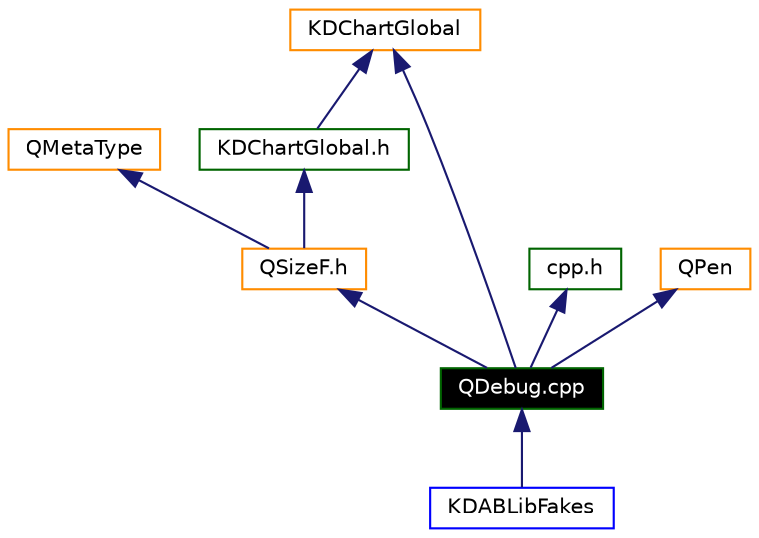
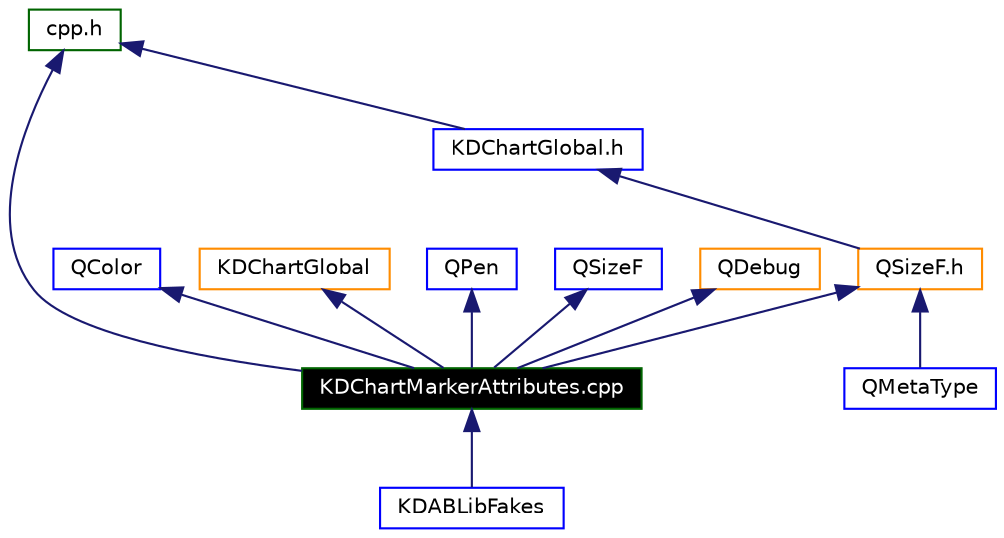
(338, 99) -> (303, 89)
(84, 149) -> (920, 389)
(304, 149) -> (538, 149)
(204, 214) -> (920, 340)
none -> (107, 269)
none -> (608, 269)
(706, 269) -> (472, 269)
none -> (760, 269)
(522, 389) -> (472, 389)
